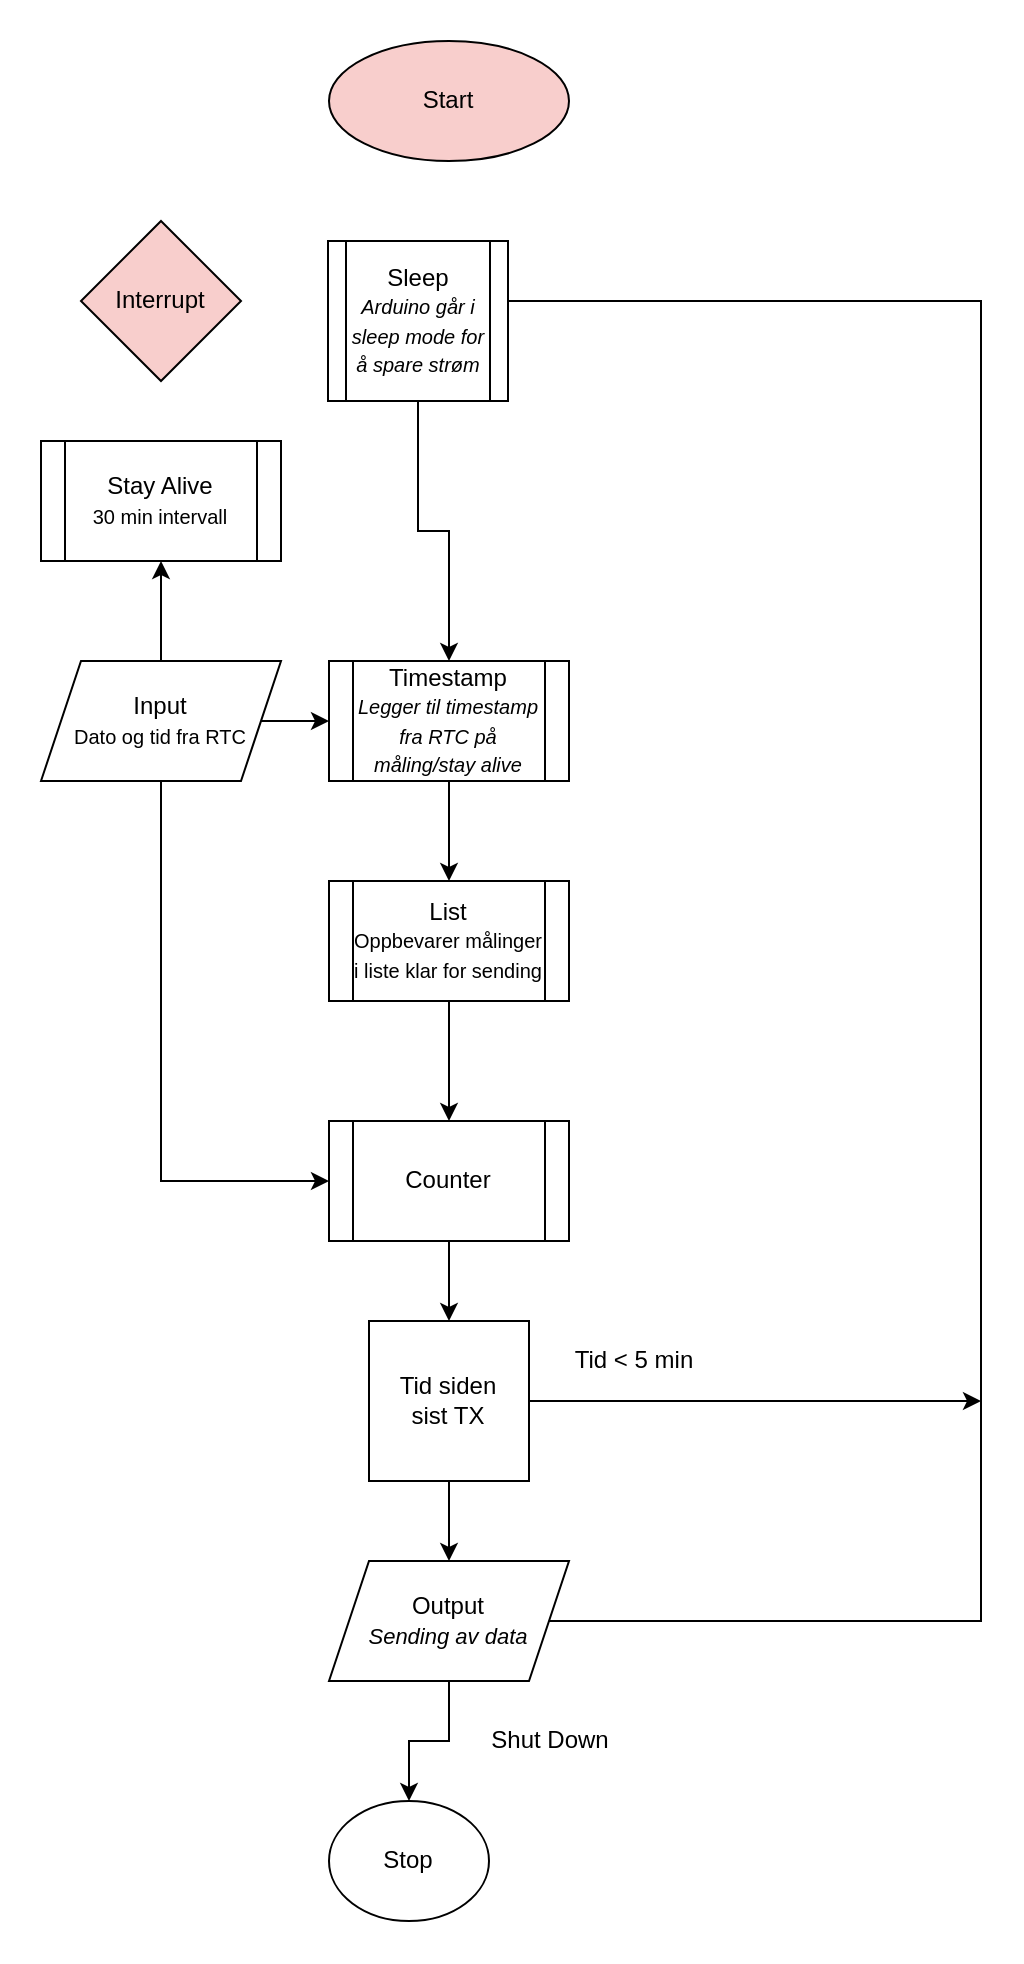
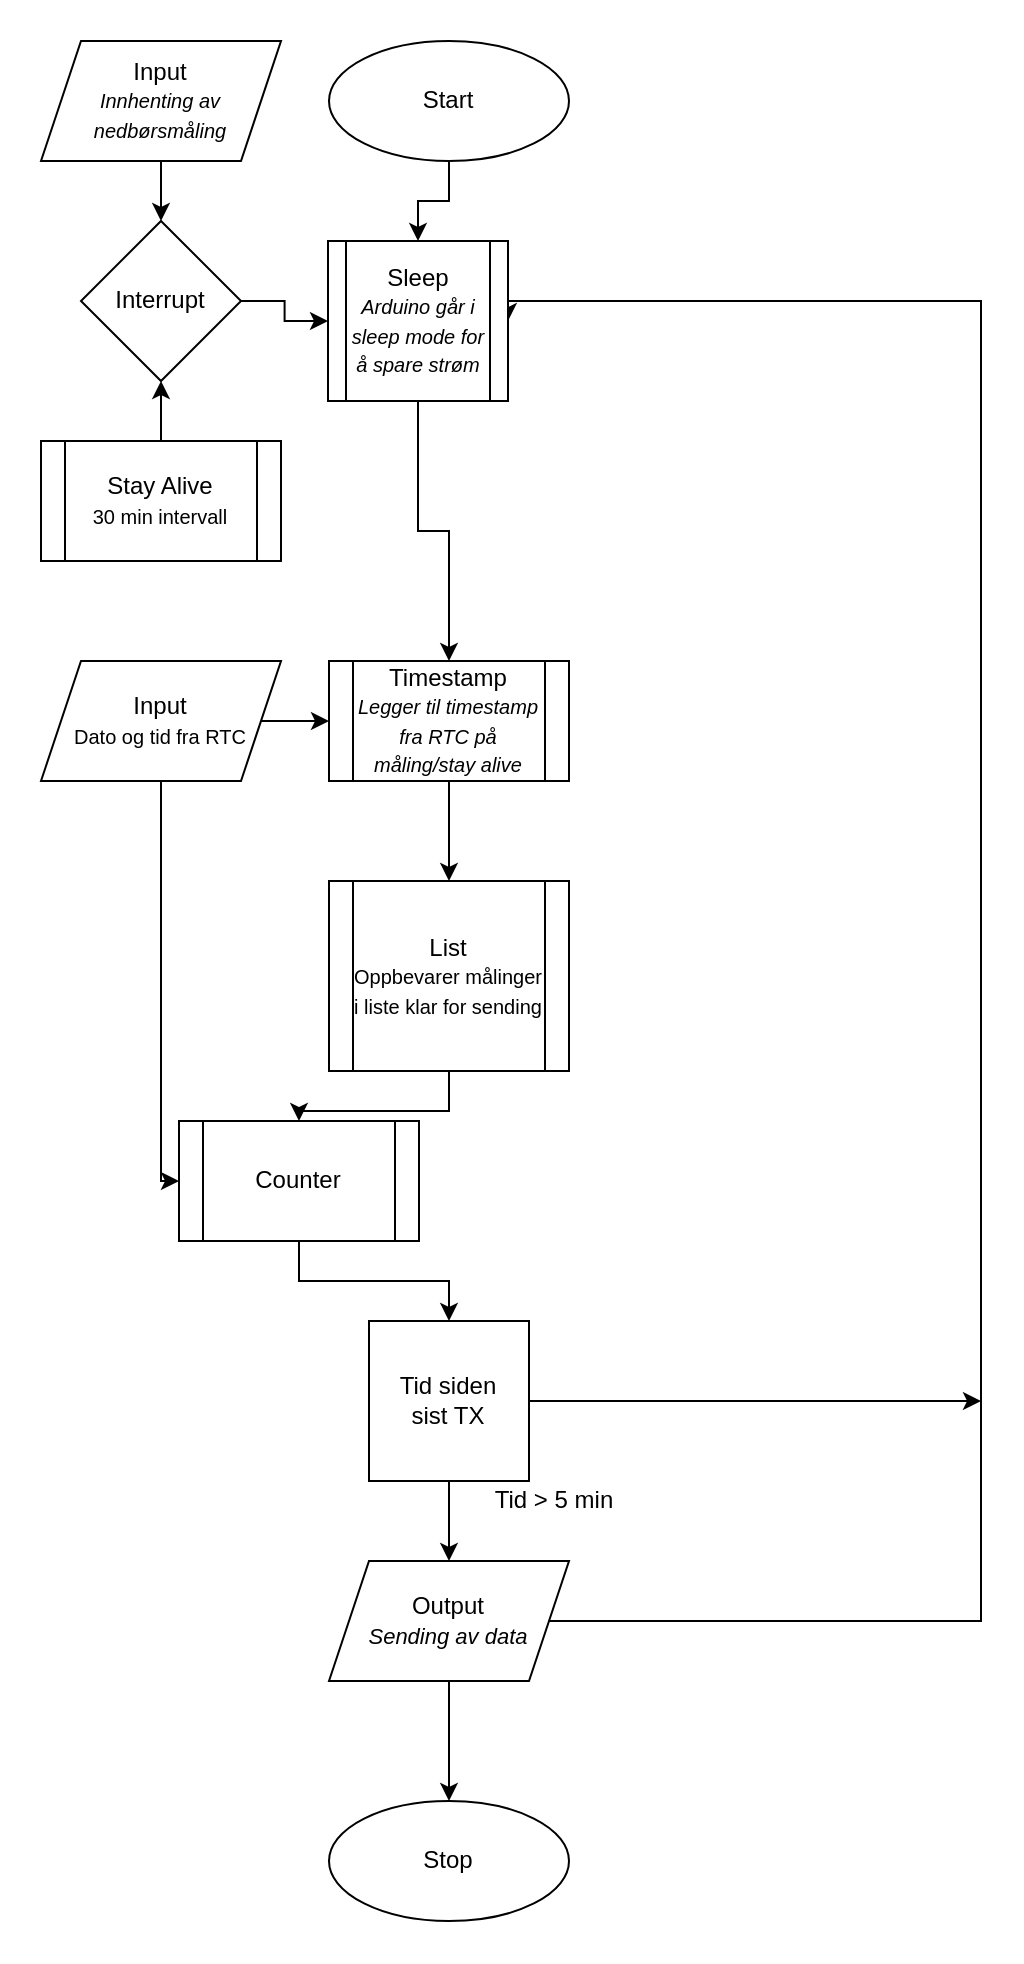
none -> (161, 101)
(449, 101) -> (449, 101)
none -> (161, 198)
none -> (440, 201)
(161, 301) -> (161, 301)
none -> (285, 304)
(508, 311) -> (508, 306)
none -> (161, 404)
(161, 618) -> none
(449, 941) -> (449, 976)
(449, 1181) -> (299, 1181)
(635, 1361) -> none
none -> (555, 1501)
(551, 1741) -> none
(409, 1861) -> (449, 1861)
